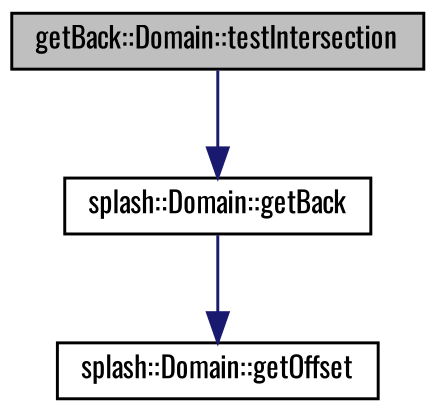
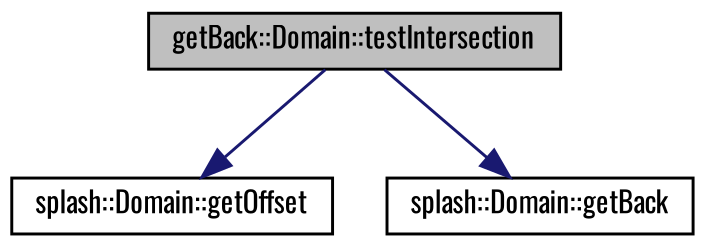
(218, 274) -> (275, 113)
